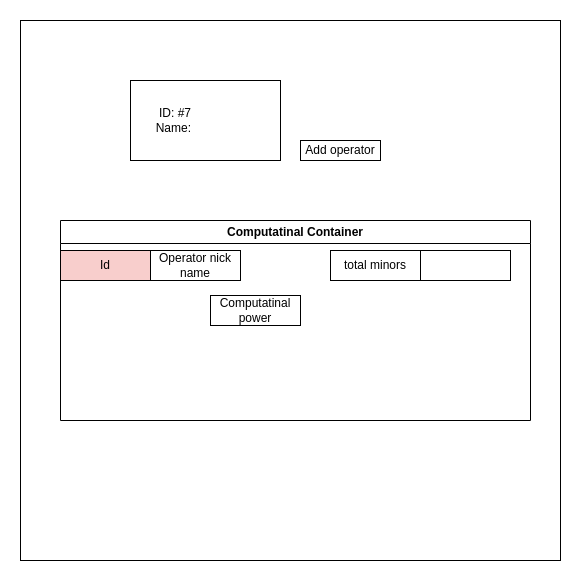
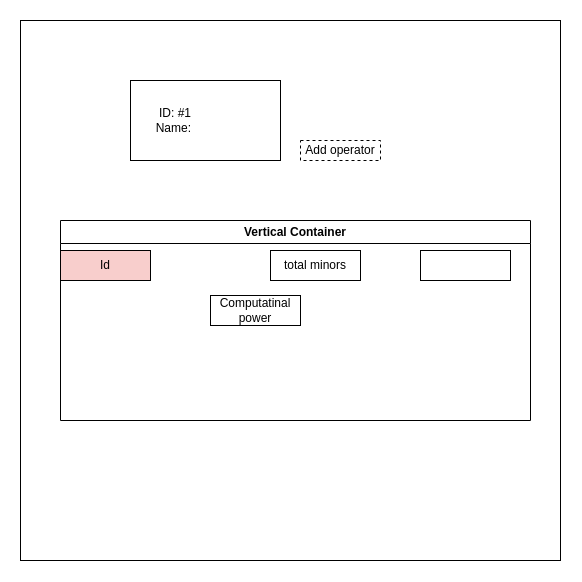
(176, 121) -> (176, 121)
(341, 151) -> (341, 151)
(296, 233) -> (296, 233)
(196, 266) -> none
(376, 266) -> (316, 266)
